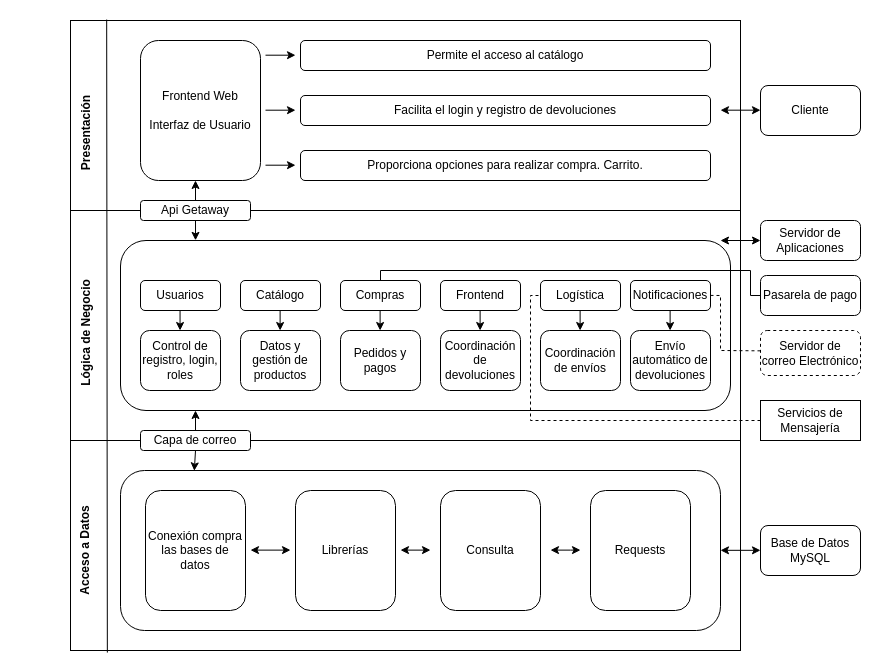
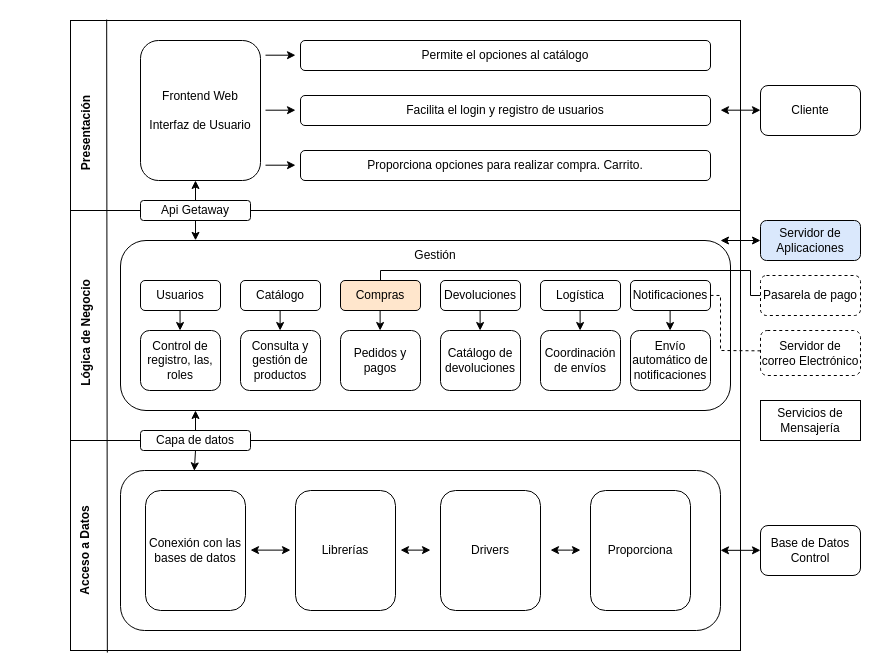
(506, 56) -> (506, 56)
(506, 111) -> (506, 111)
(811, 241) -> (811, 241)
none -> (436, 256)
(381, 296) -> (381, 296)
(481, 296) -> (481, 296)
(811, 296) -> (811, 296)
(181, 361) -> (181, 361)
(281, 361) -> (281, 361)
(481, 361) -> (481, 361)
(671, 361) -> (671, 361)
(580, 421) -> none
(196, 441) -> (196, 441)
(196, 551) -> (196, 551)
(491, 551) -> (491, 551)
(641, 551) -> (641, 551)
(811, 551) -> (811, 551)
